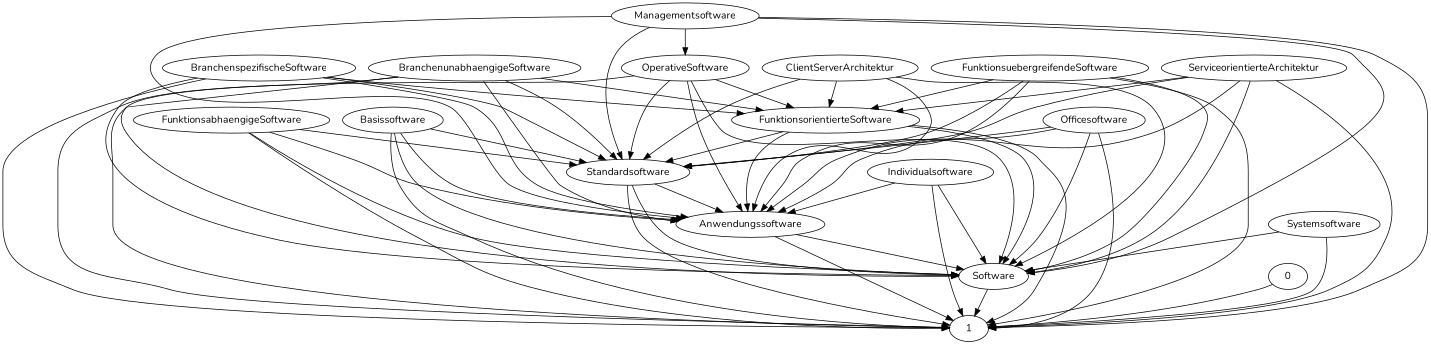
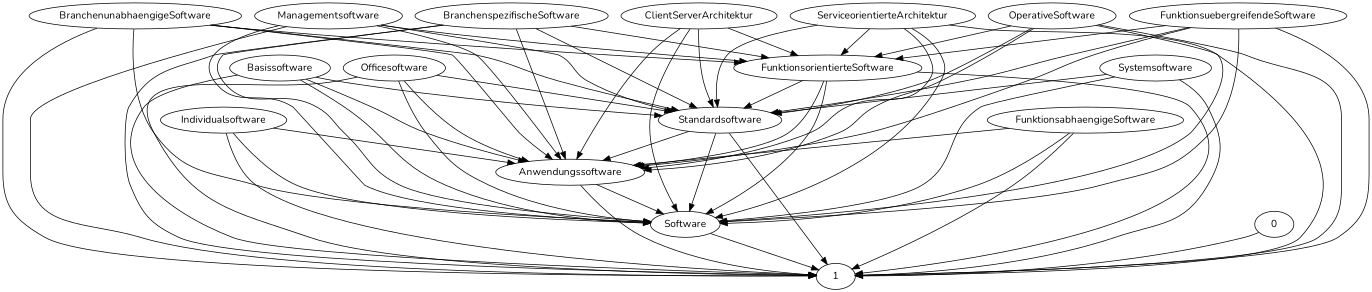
(685, 38) -> (551, 44)
(435, 147) -> (943, 93)
